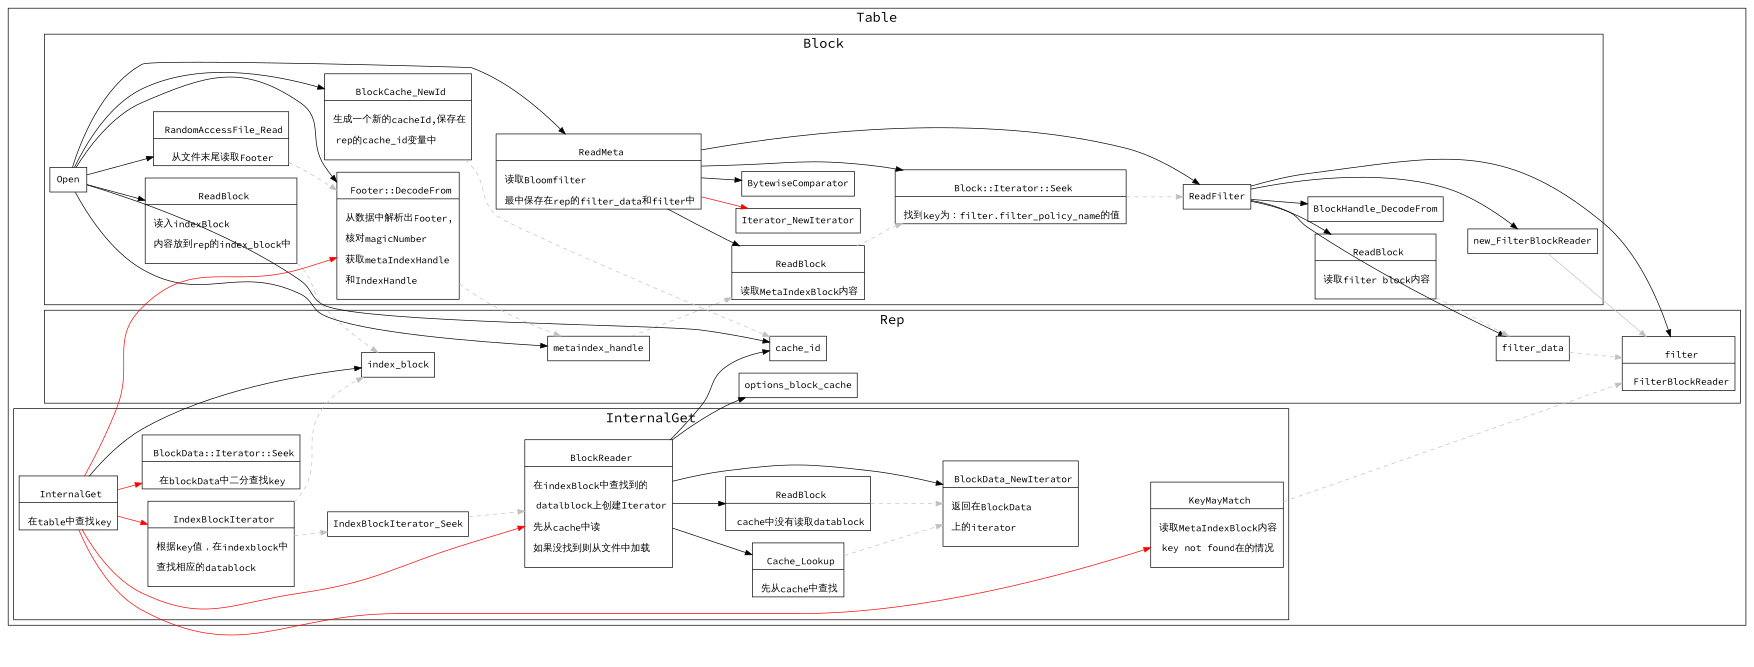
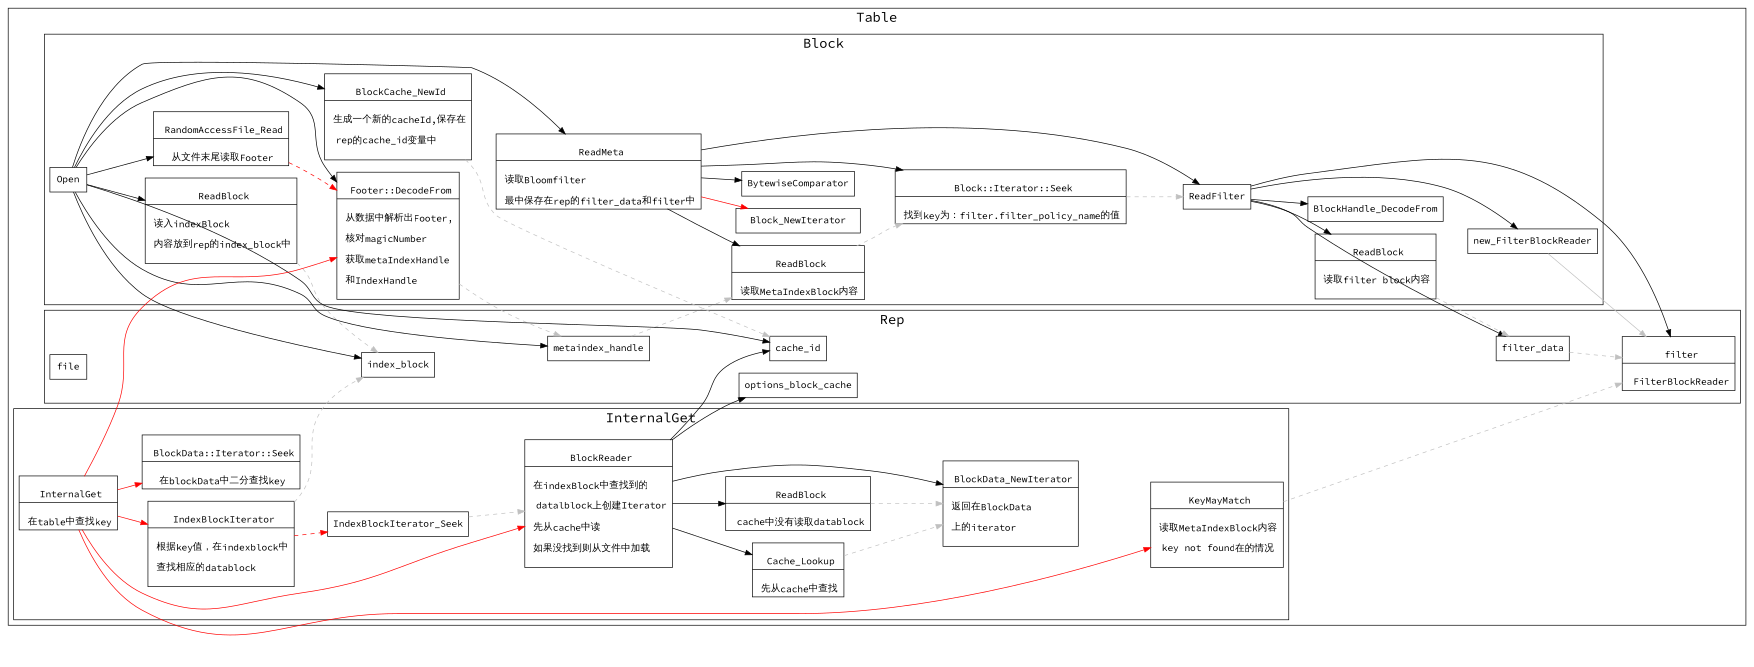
(310, 174) -> (310, 174)
(798, 221) -> (798, 221)
none -> (68, 367)
(218, 397) -> (187, 314)
(307, 534) -> (307, 534)
